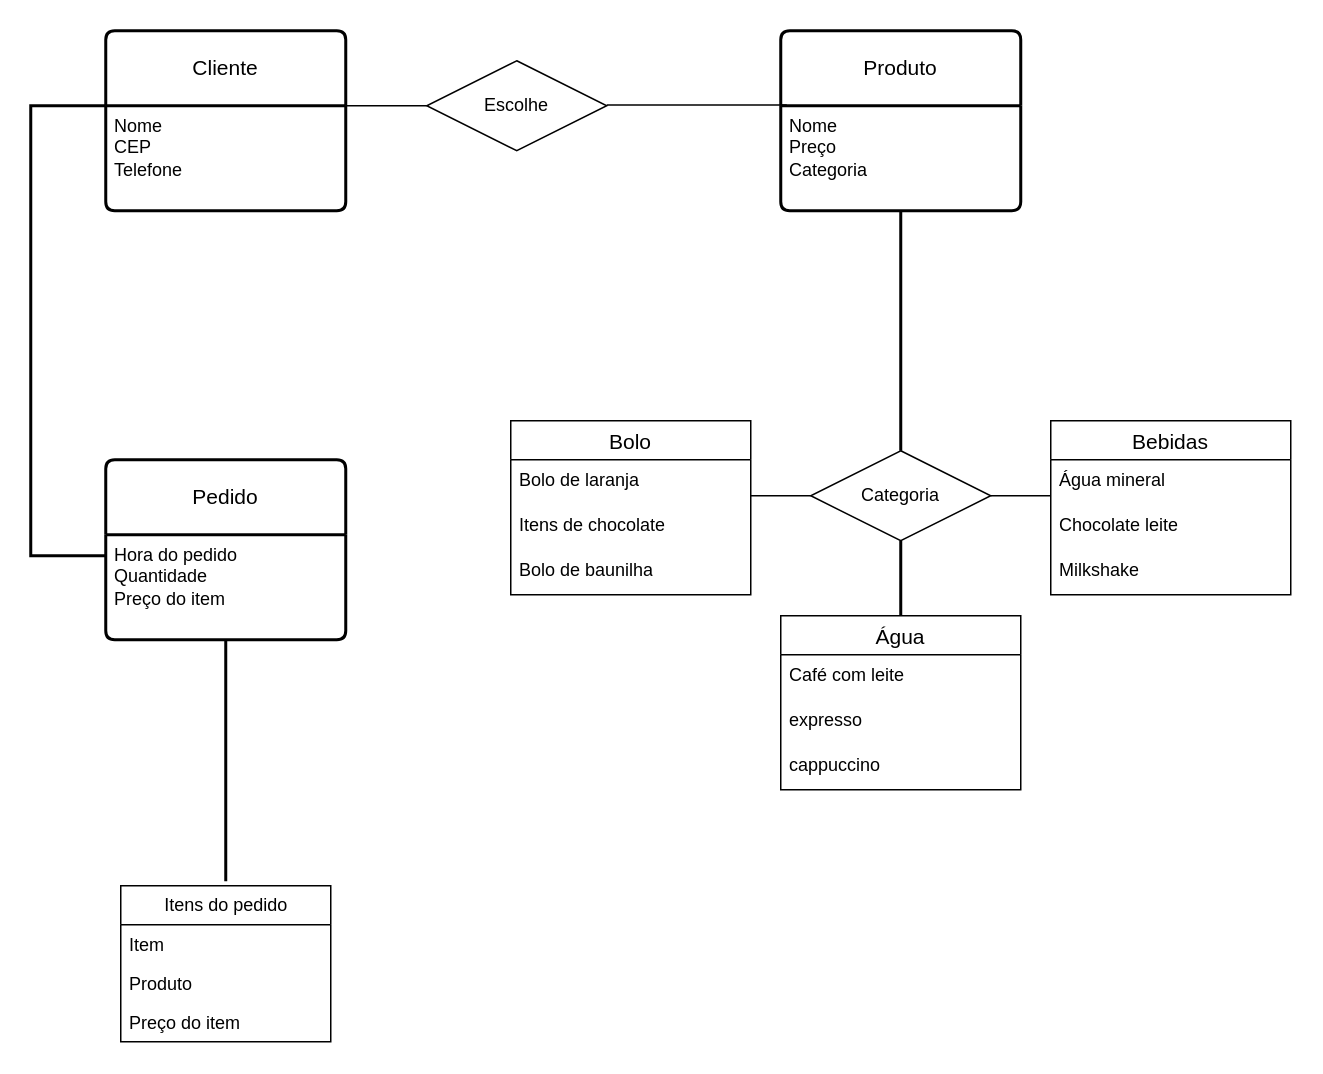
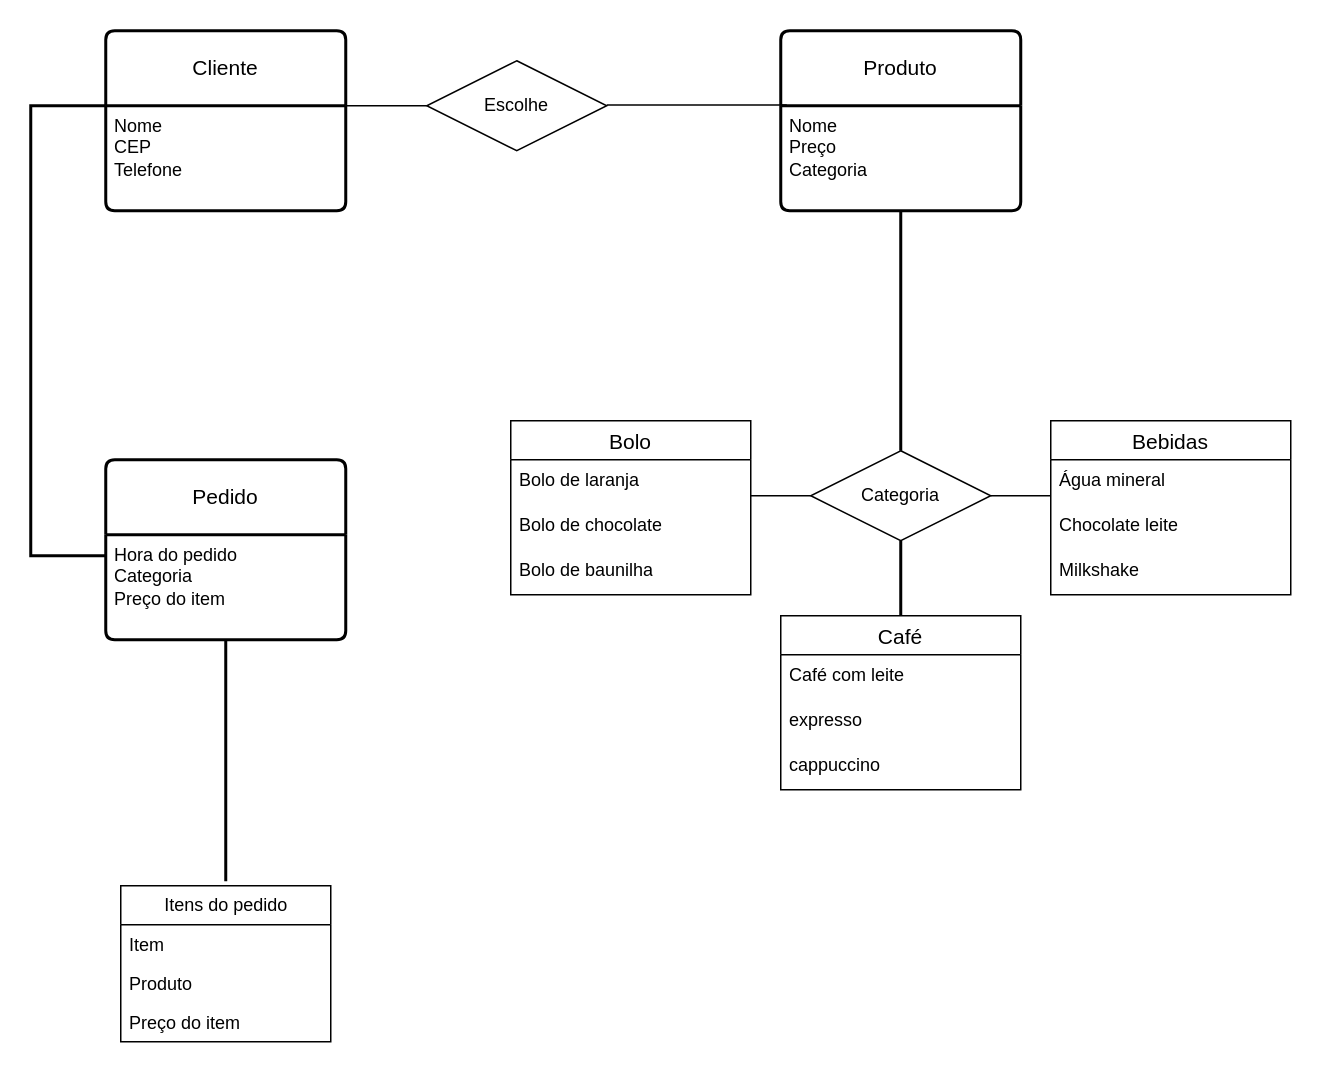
(603, 526) -> (596, 526)
(178, 578) -> (178, 578)
(900, 637) -> (900, 637)
